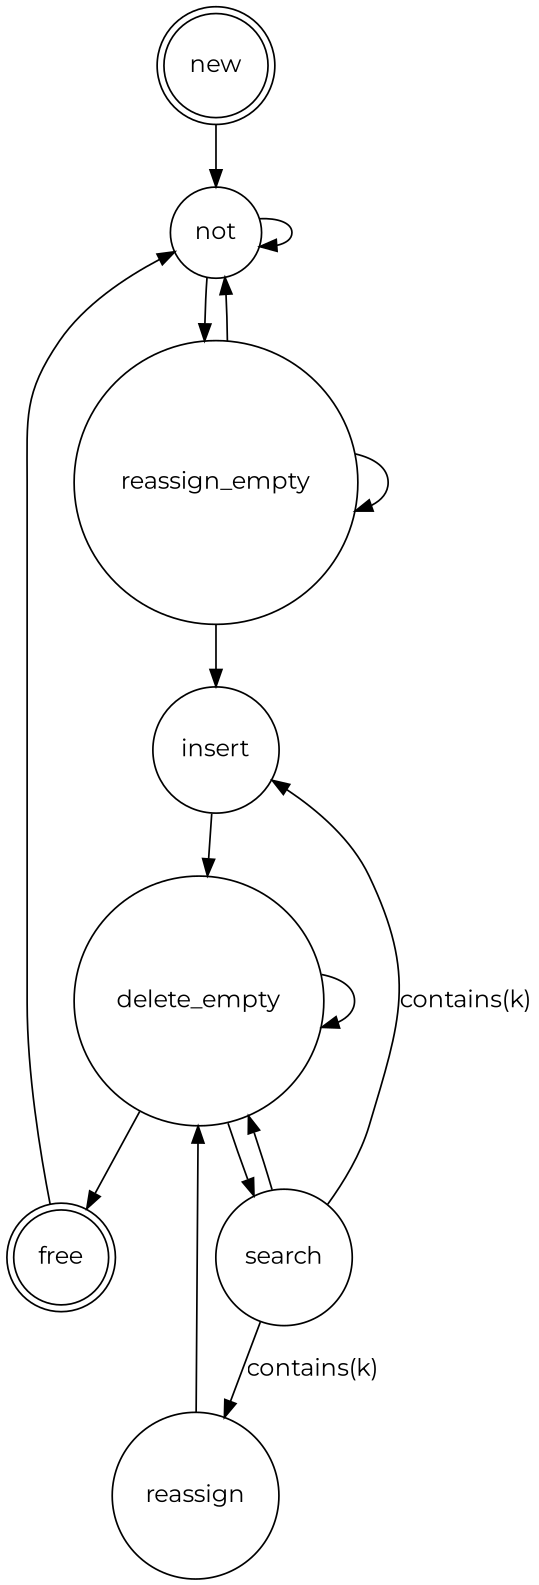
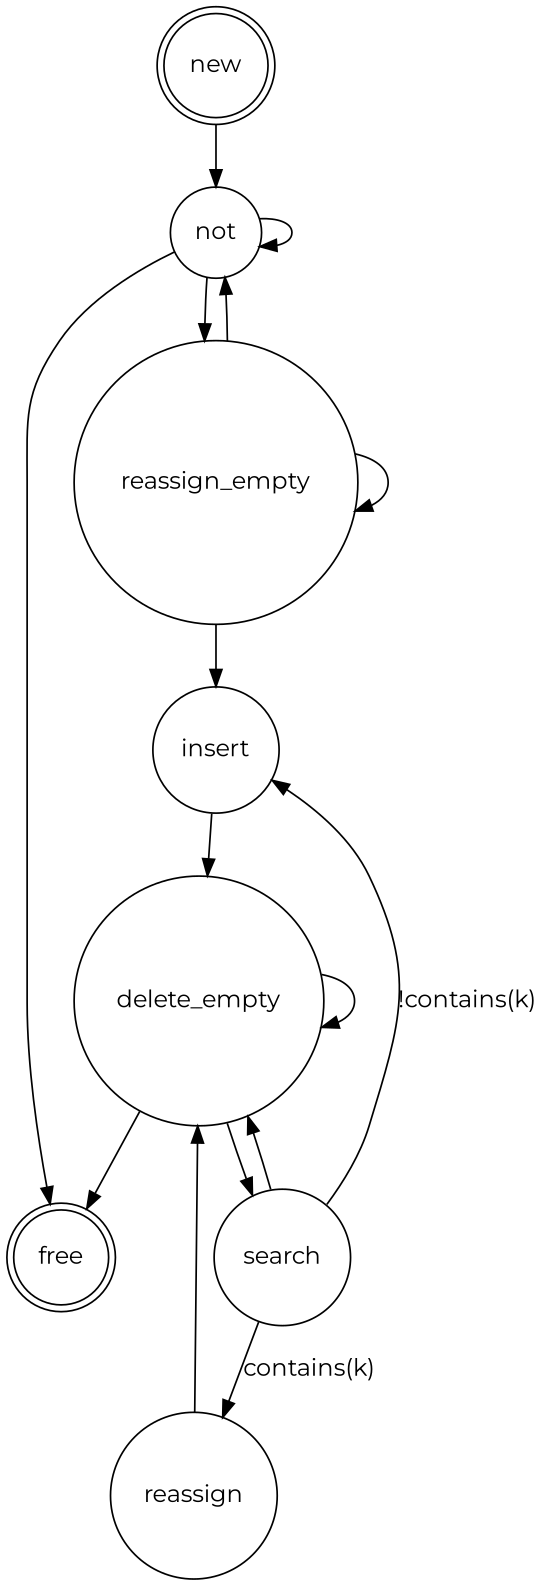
(27, 705) -> (27, 687)
(466, 1001) -> (468, 1001)
